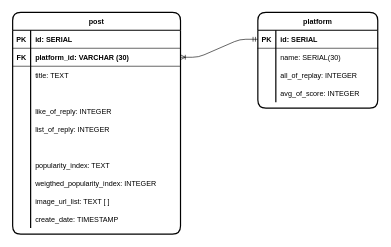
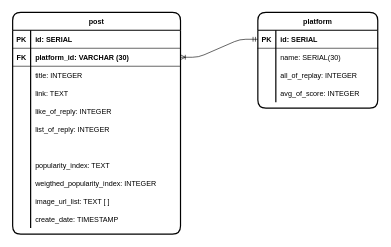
(53, 76) -> (59, 76)
none -> (105, 93)
